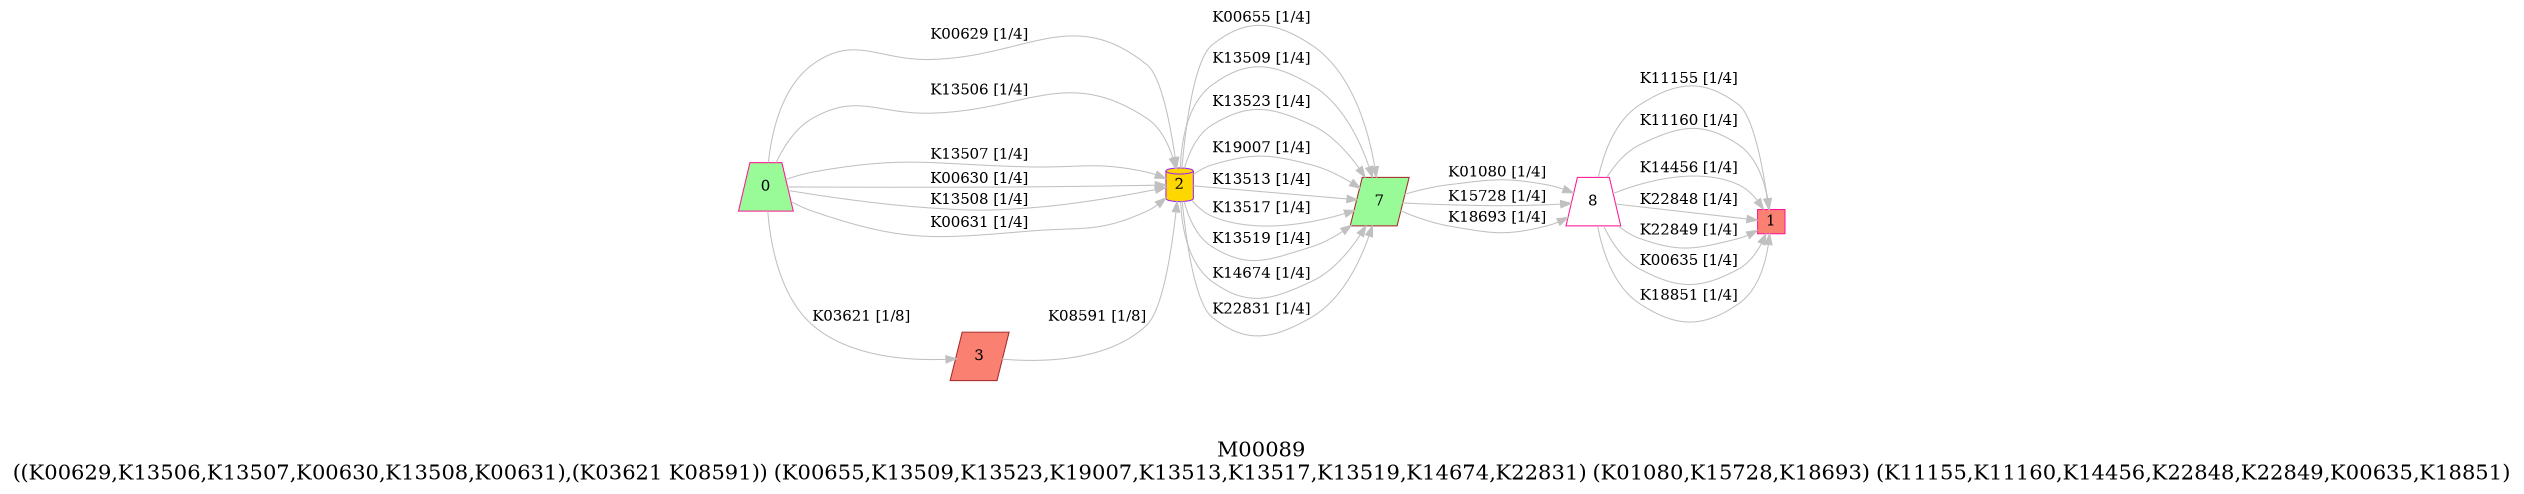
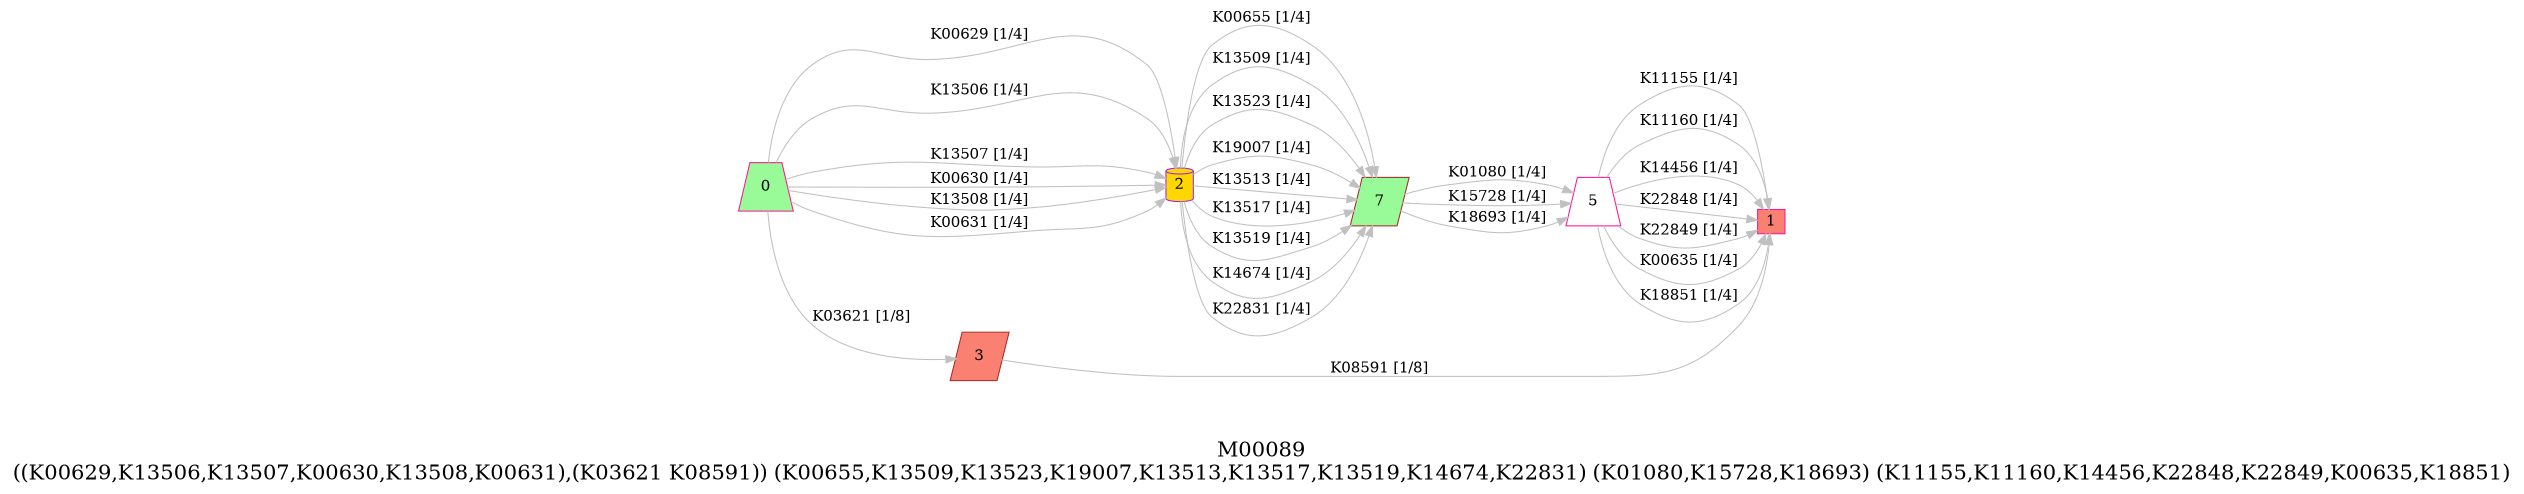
(1593, 202) -> (1593, 202)
(1133, 336) -> (1421, 376)
